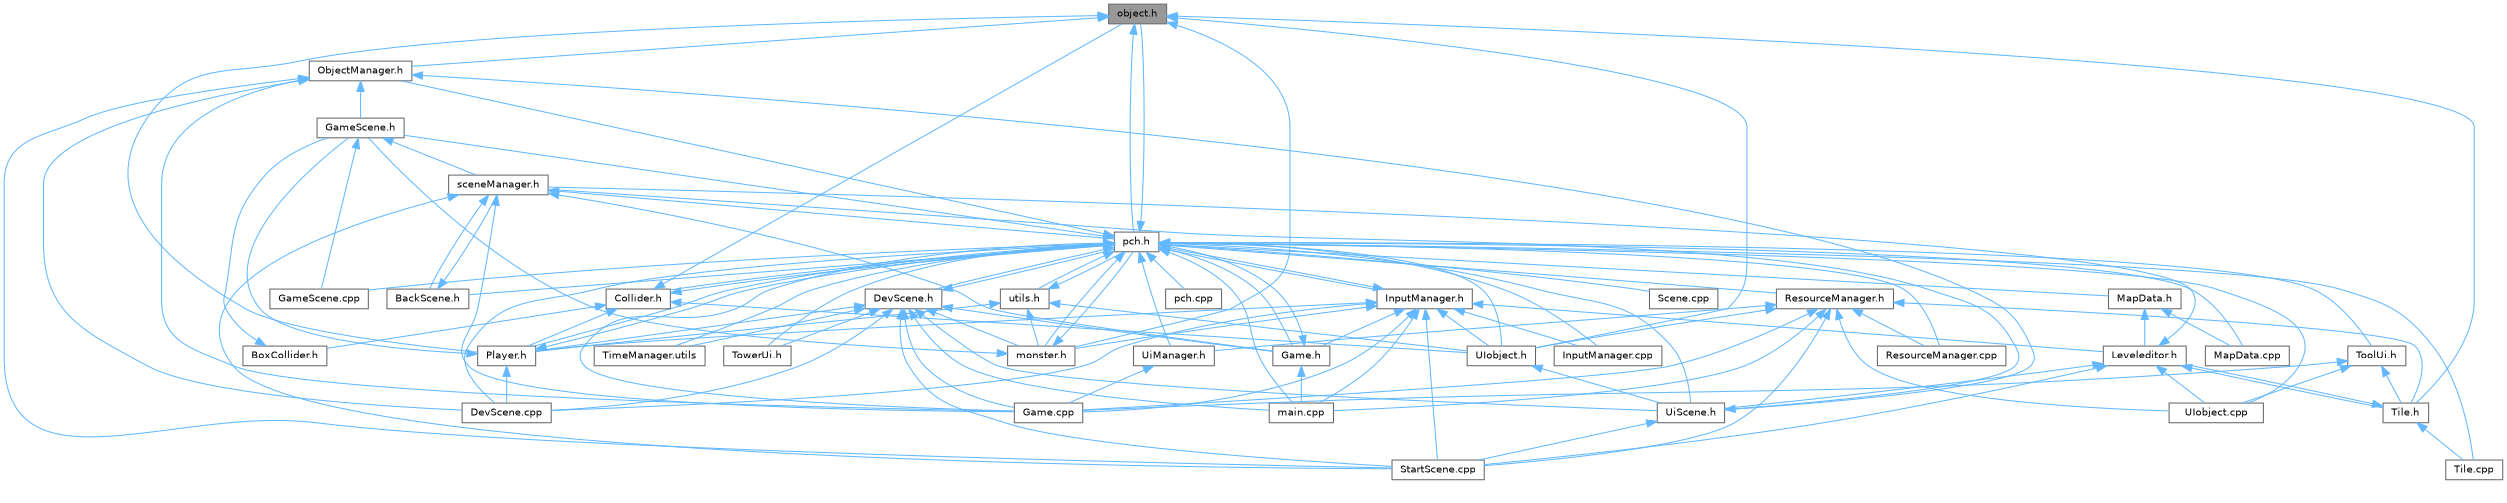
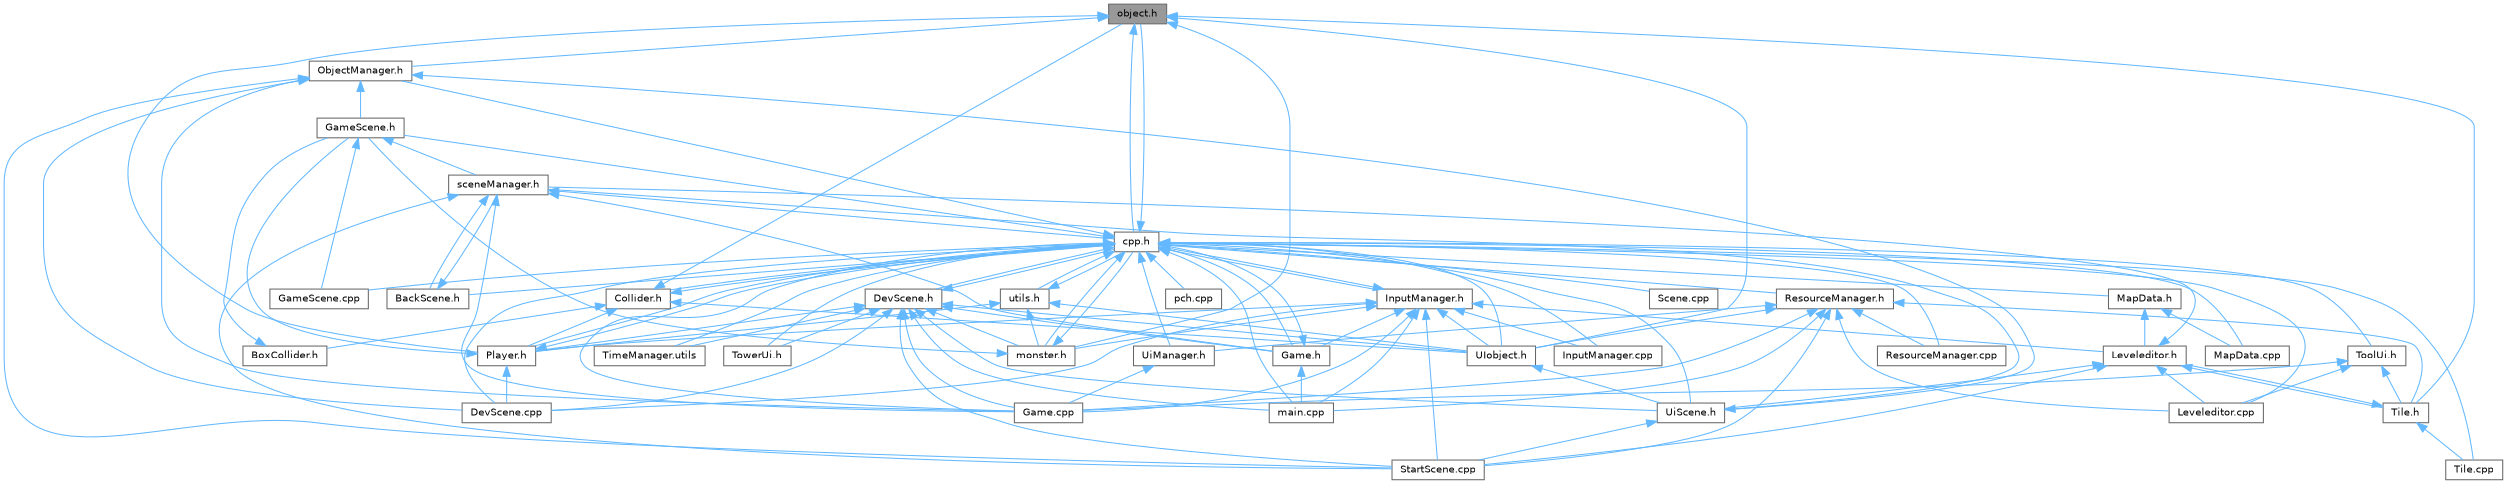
(1137, 242) -> (1137, 242)
none -> (1235, 331)
(2216, 413) -> (2216, 413)
